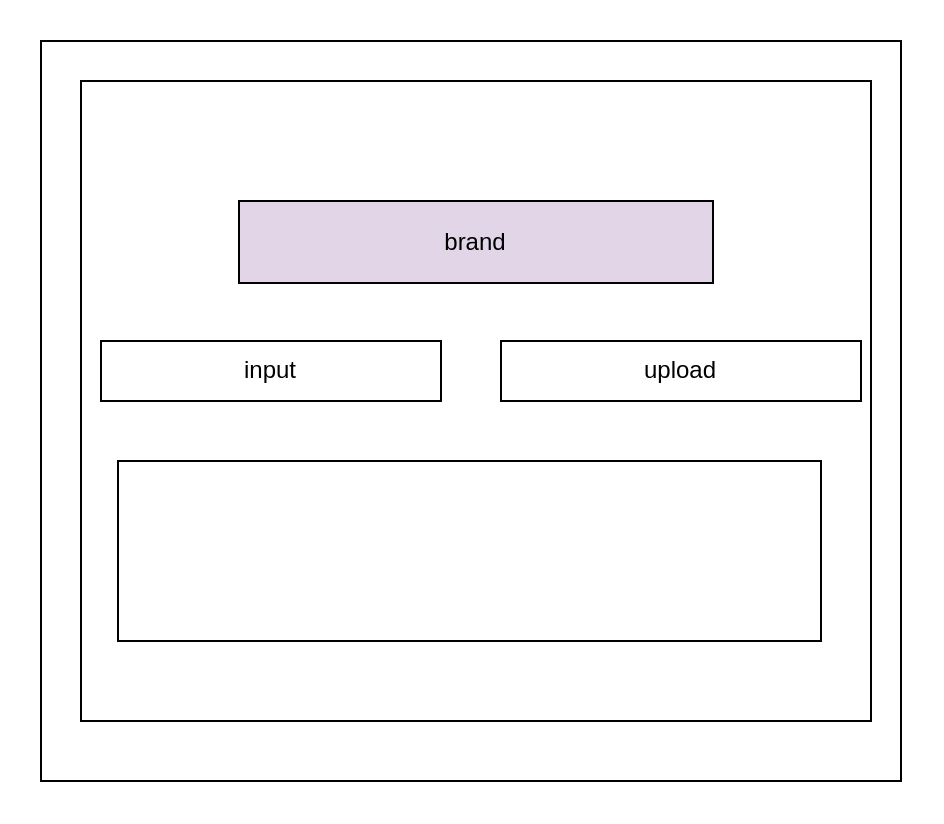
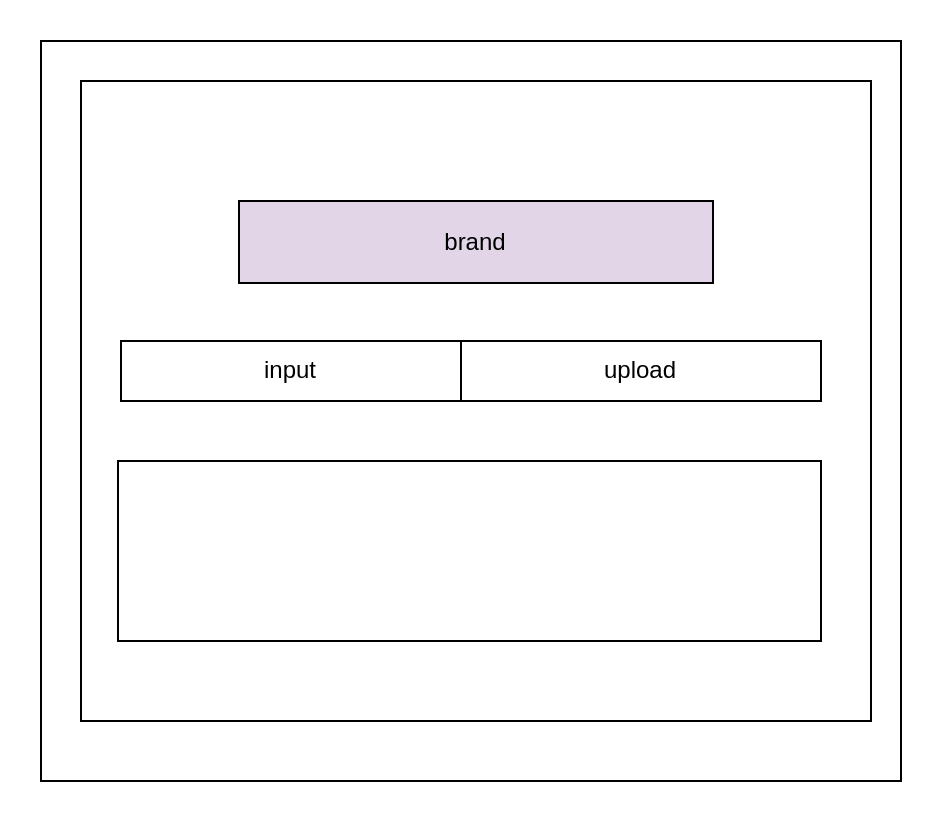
(271, 371) -> (291, 371)
(681, 371) -> (641, 371)
